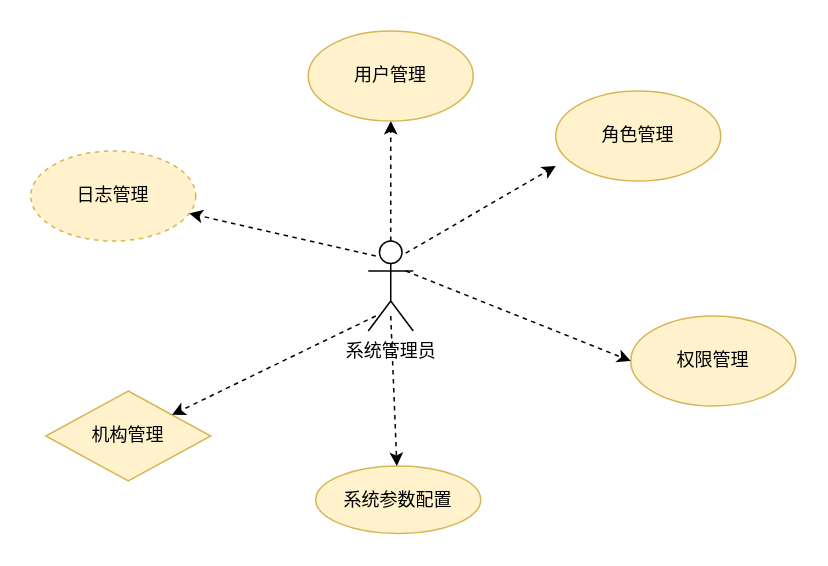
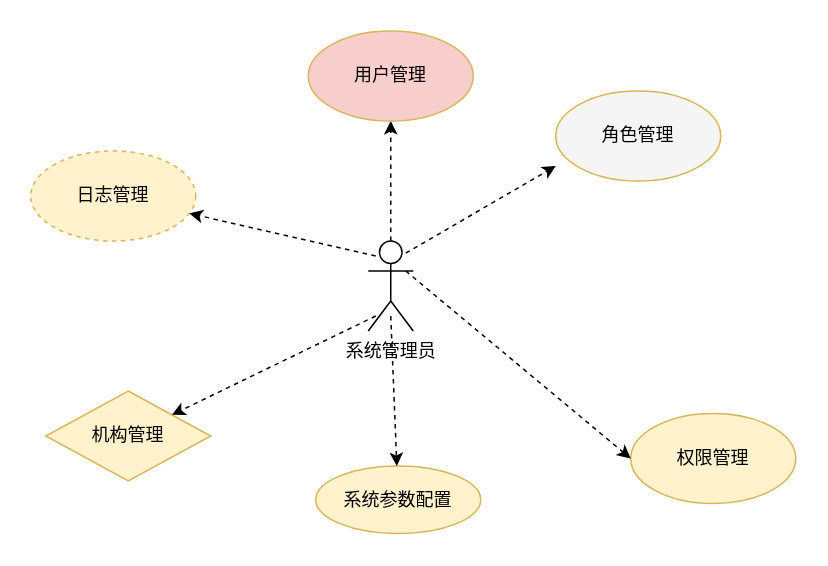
(391, 76) -> (391, 76)
(638, 136) -> (638, 136)
(713, 361) -> (713, 458)
